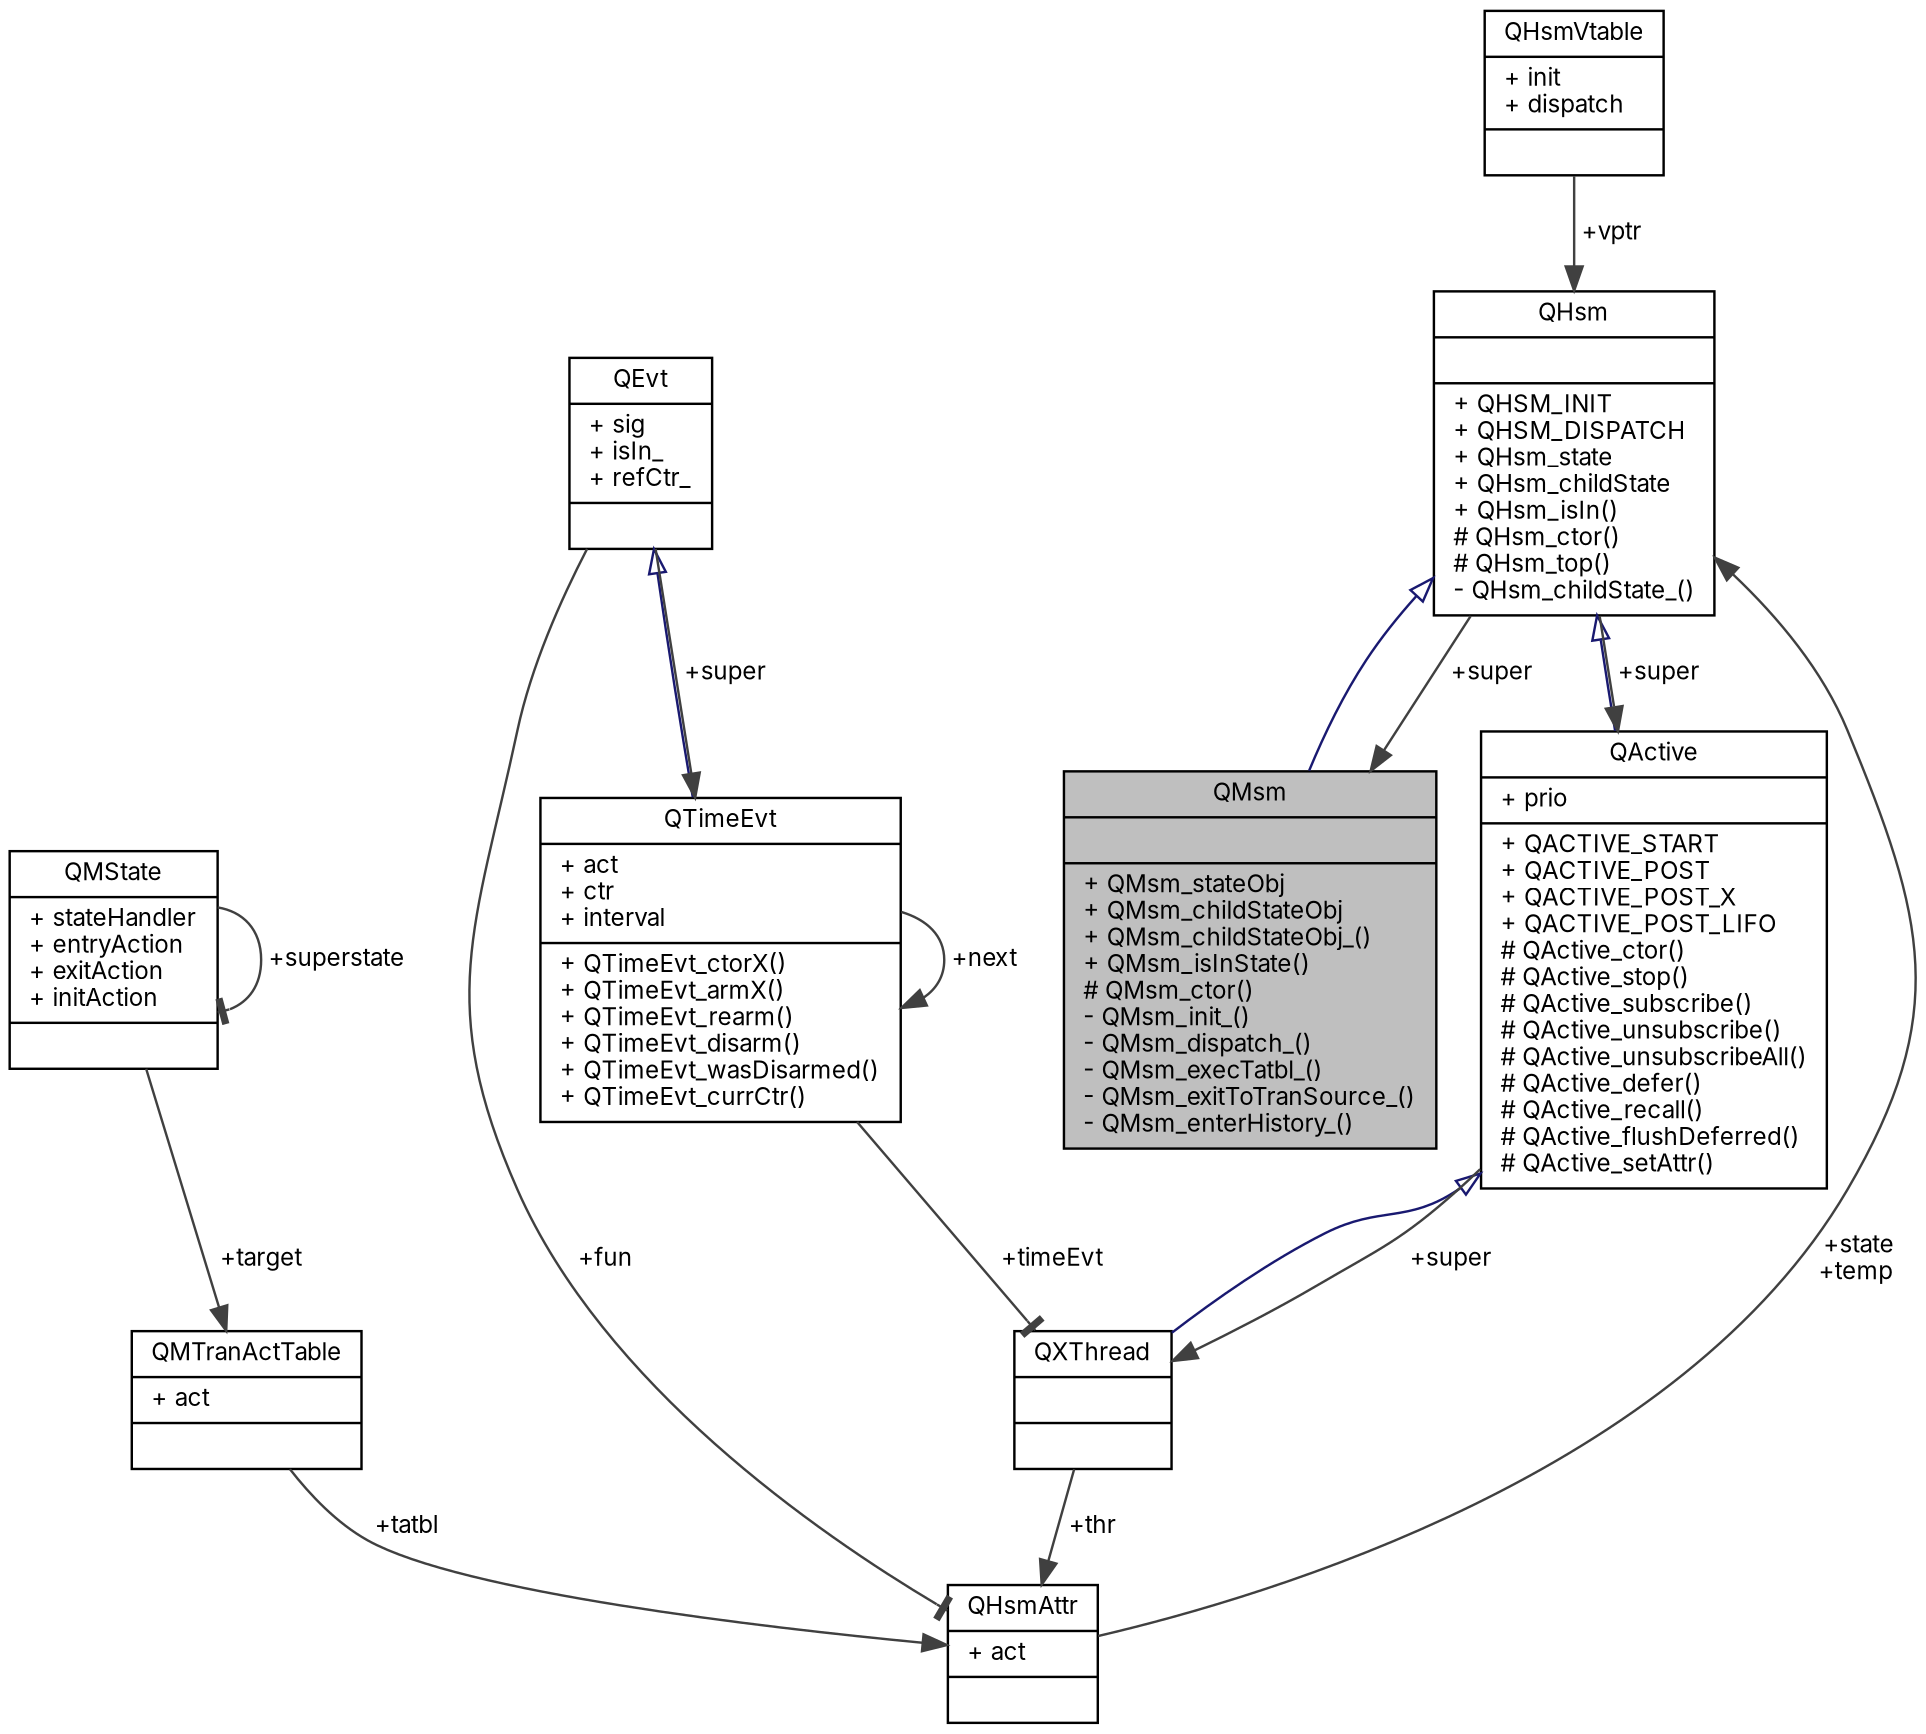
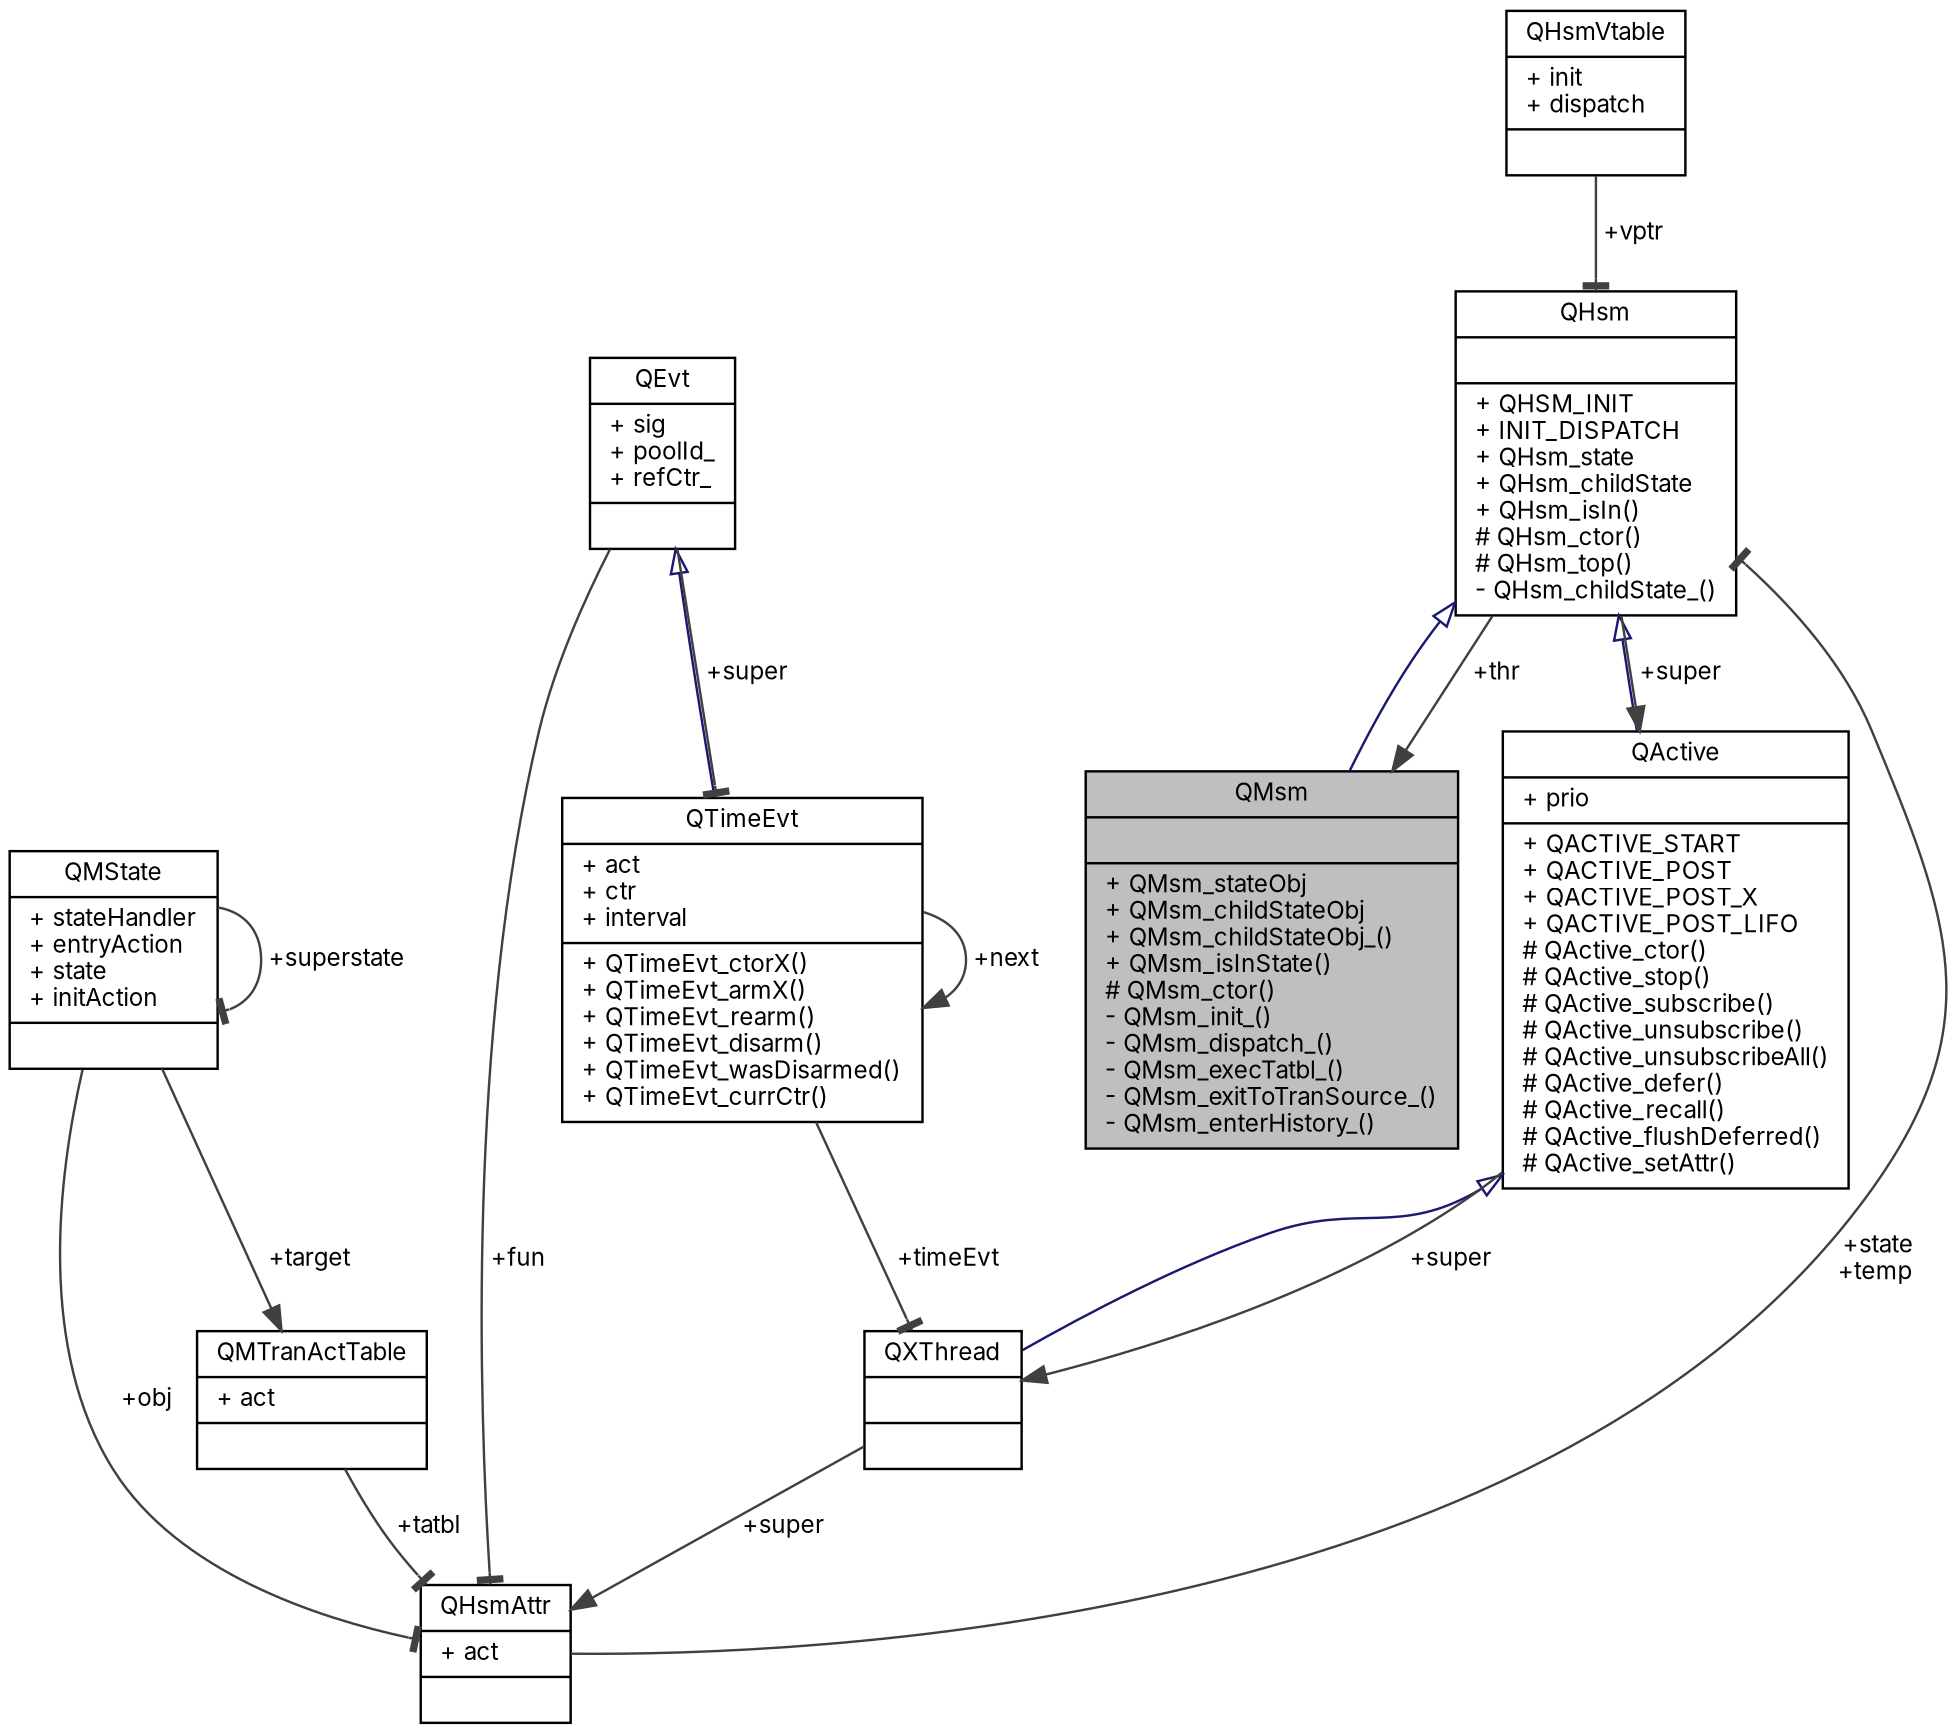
(1574, 221) -> (1596, 227)
(1571, 432) -> (1578, 432)
(626, 452) -> (663, 452)
(673, 661) -> (696, 667)
(1488, 673) -> (1493, 673)
(97, 972) -> (69, 972)
(1783, 1276) -> (1598, 1428)
none -> (99, 1442)
(1089, 1527) -> (780, 1527)
(589, 1600) -> (378, 1524)
